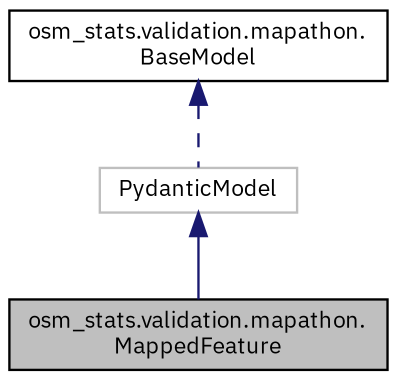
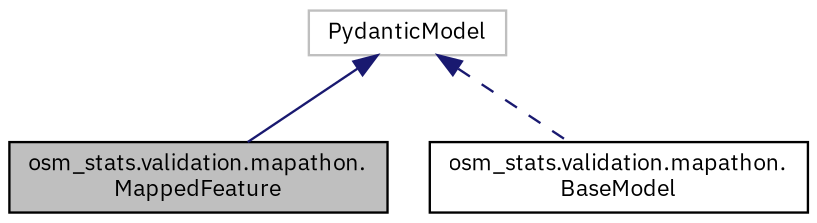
(198, 136) -> (514, 105)
